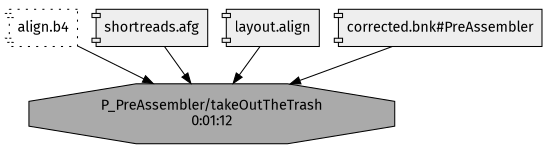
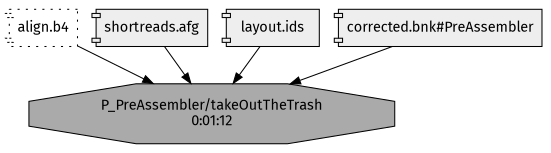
(273, 28) -> (273, 28)
